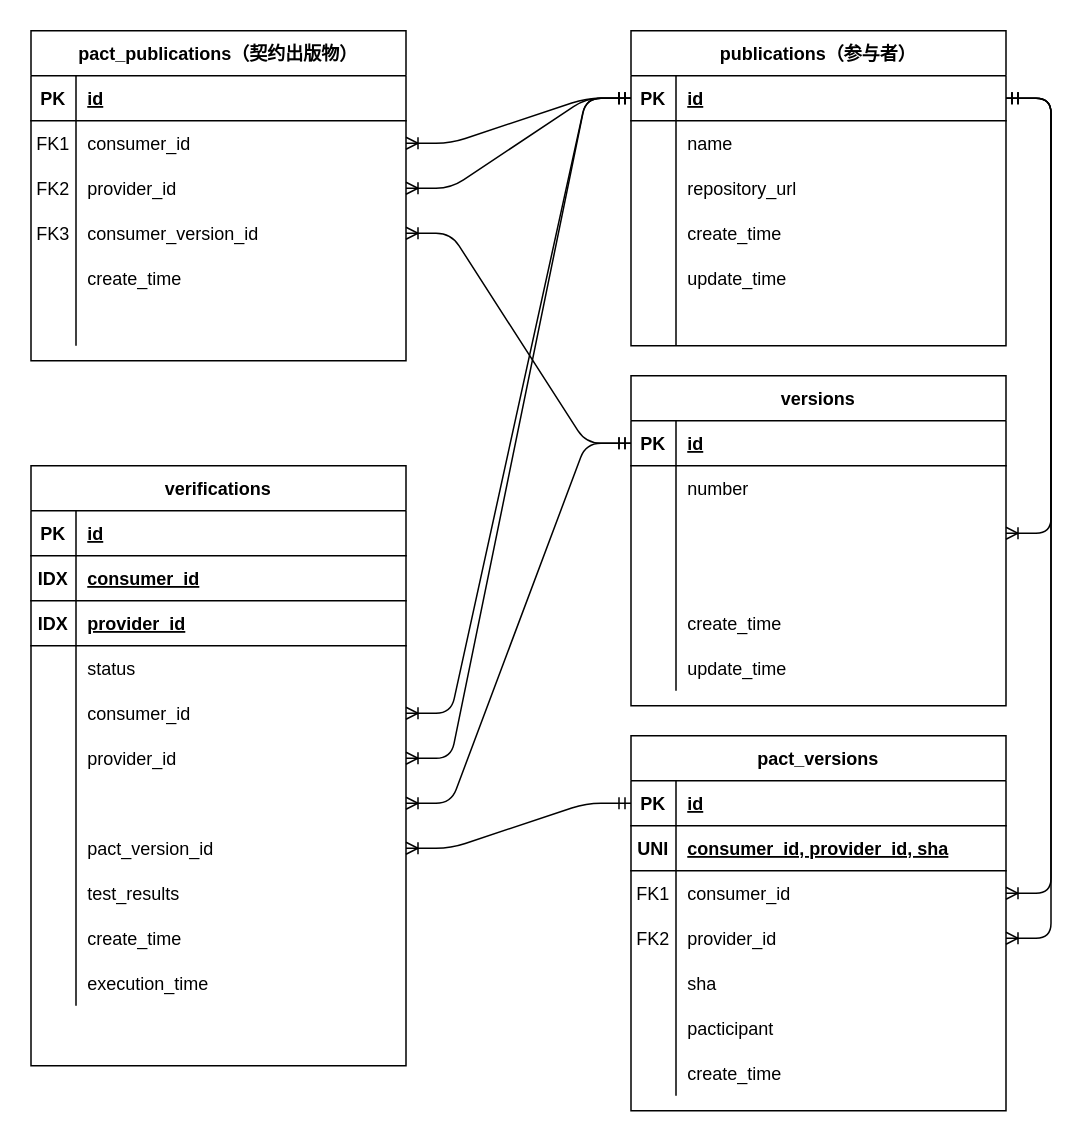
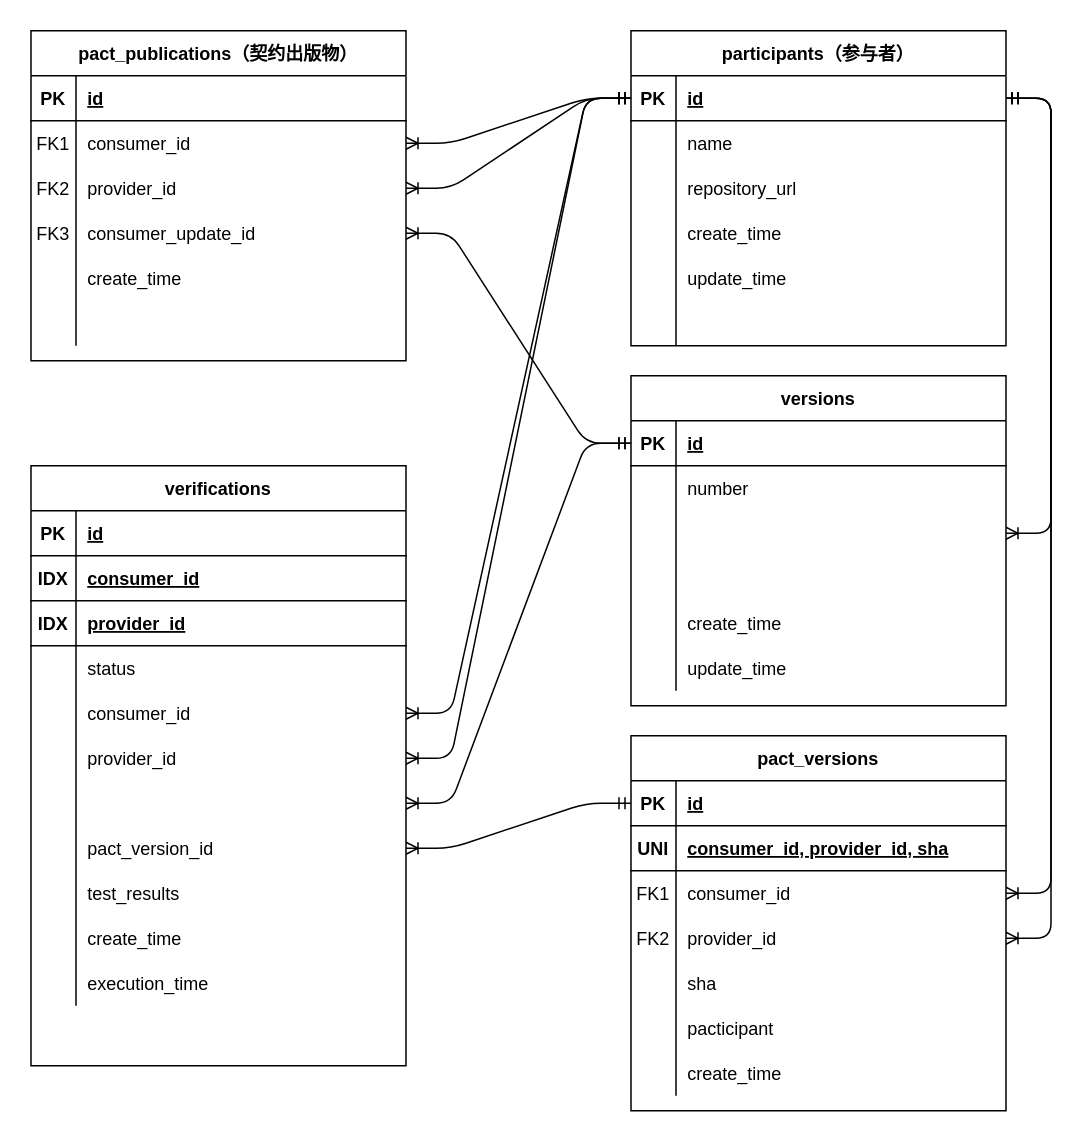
(818, 54) -> (818, 54)
(178, 234) -> (175, 234)
